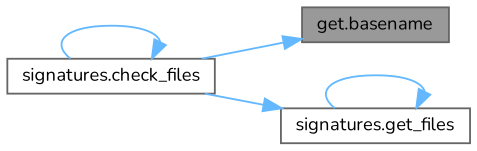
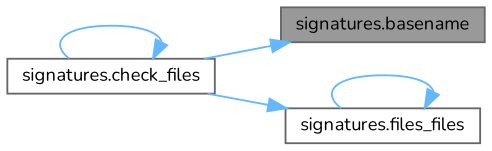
(375, 25) -> (383, 25)
(375, 126) -> (383, 126)
